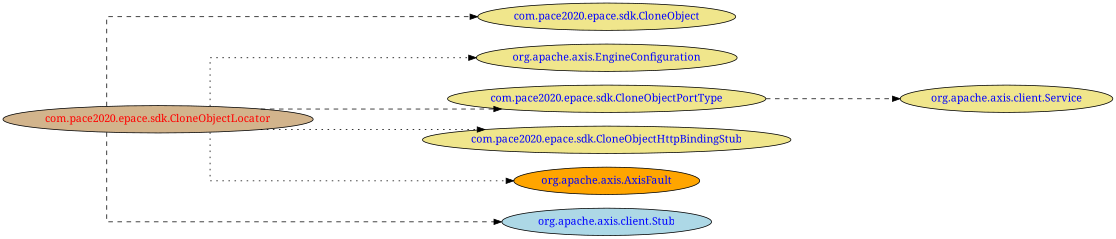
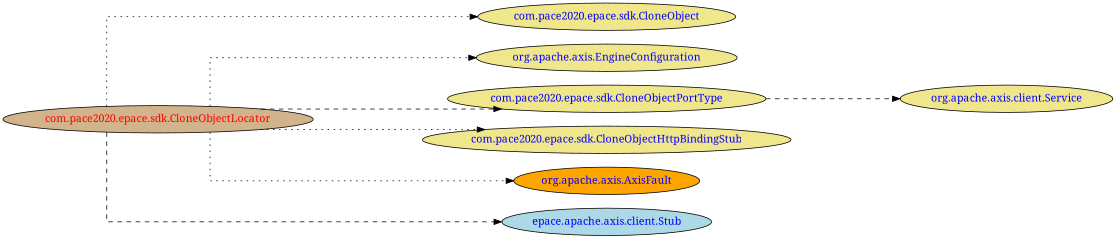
(244, 17) -> (244, 17)
(607, 222) -> (607, 222)
